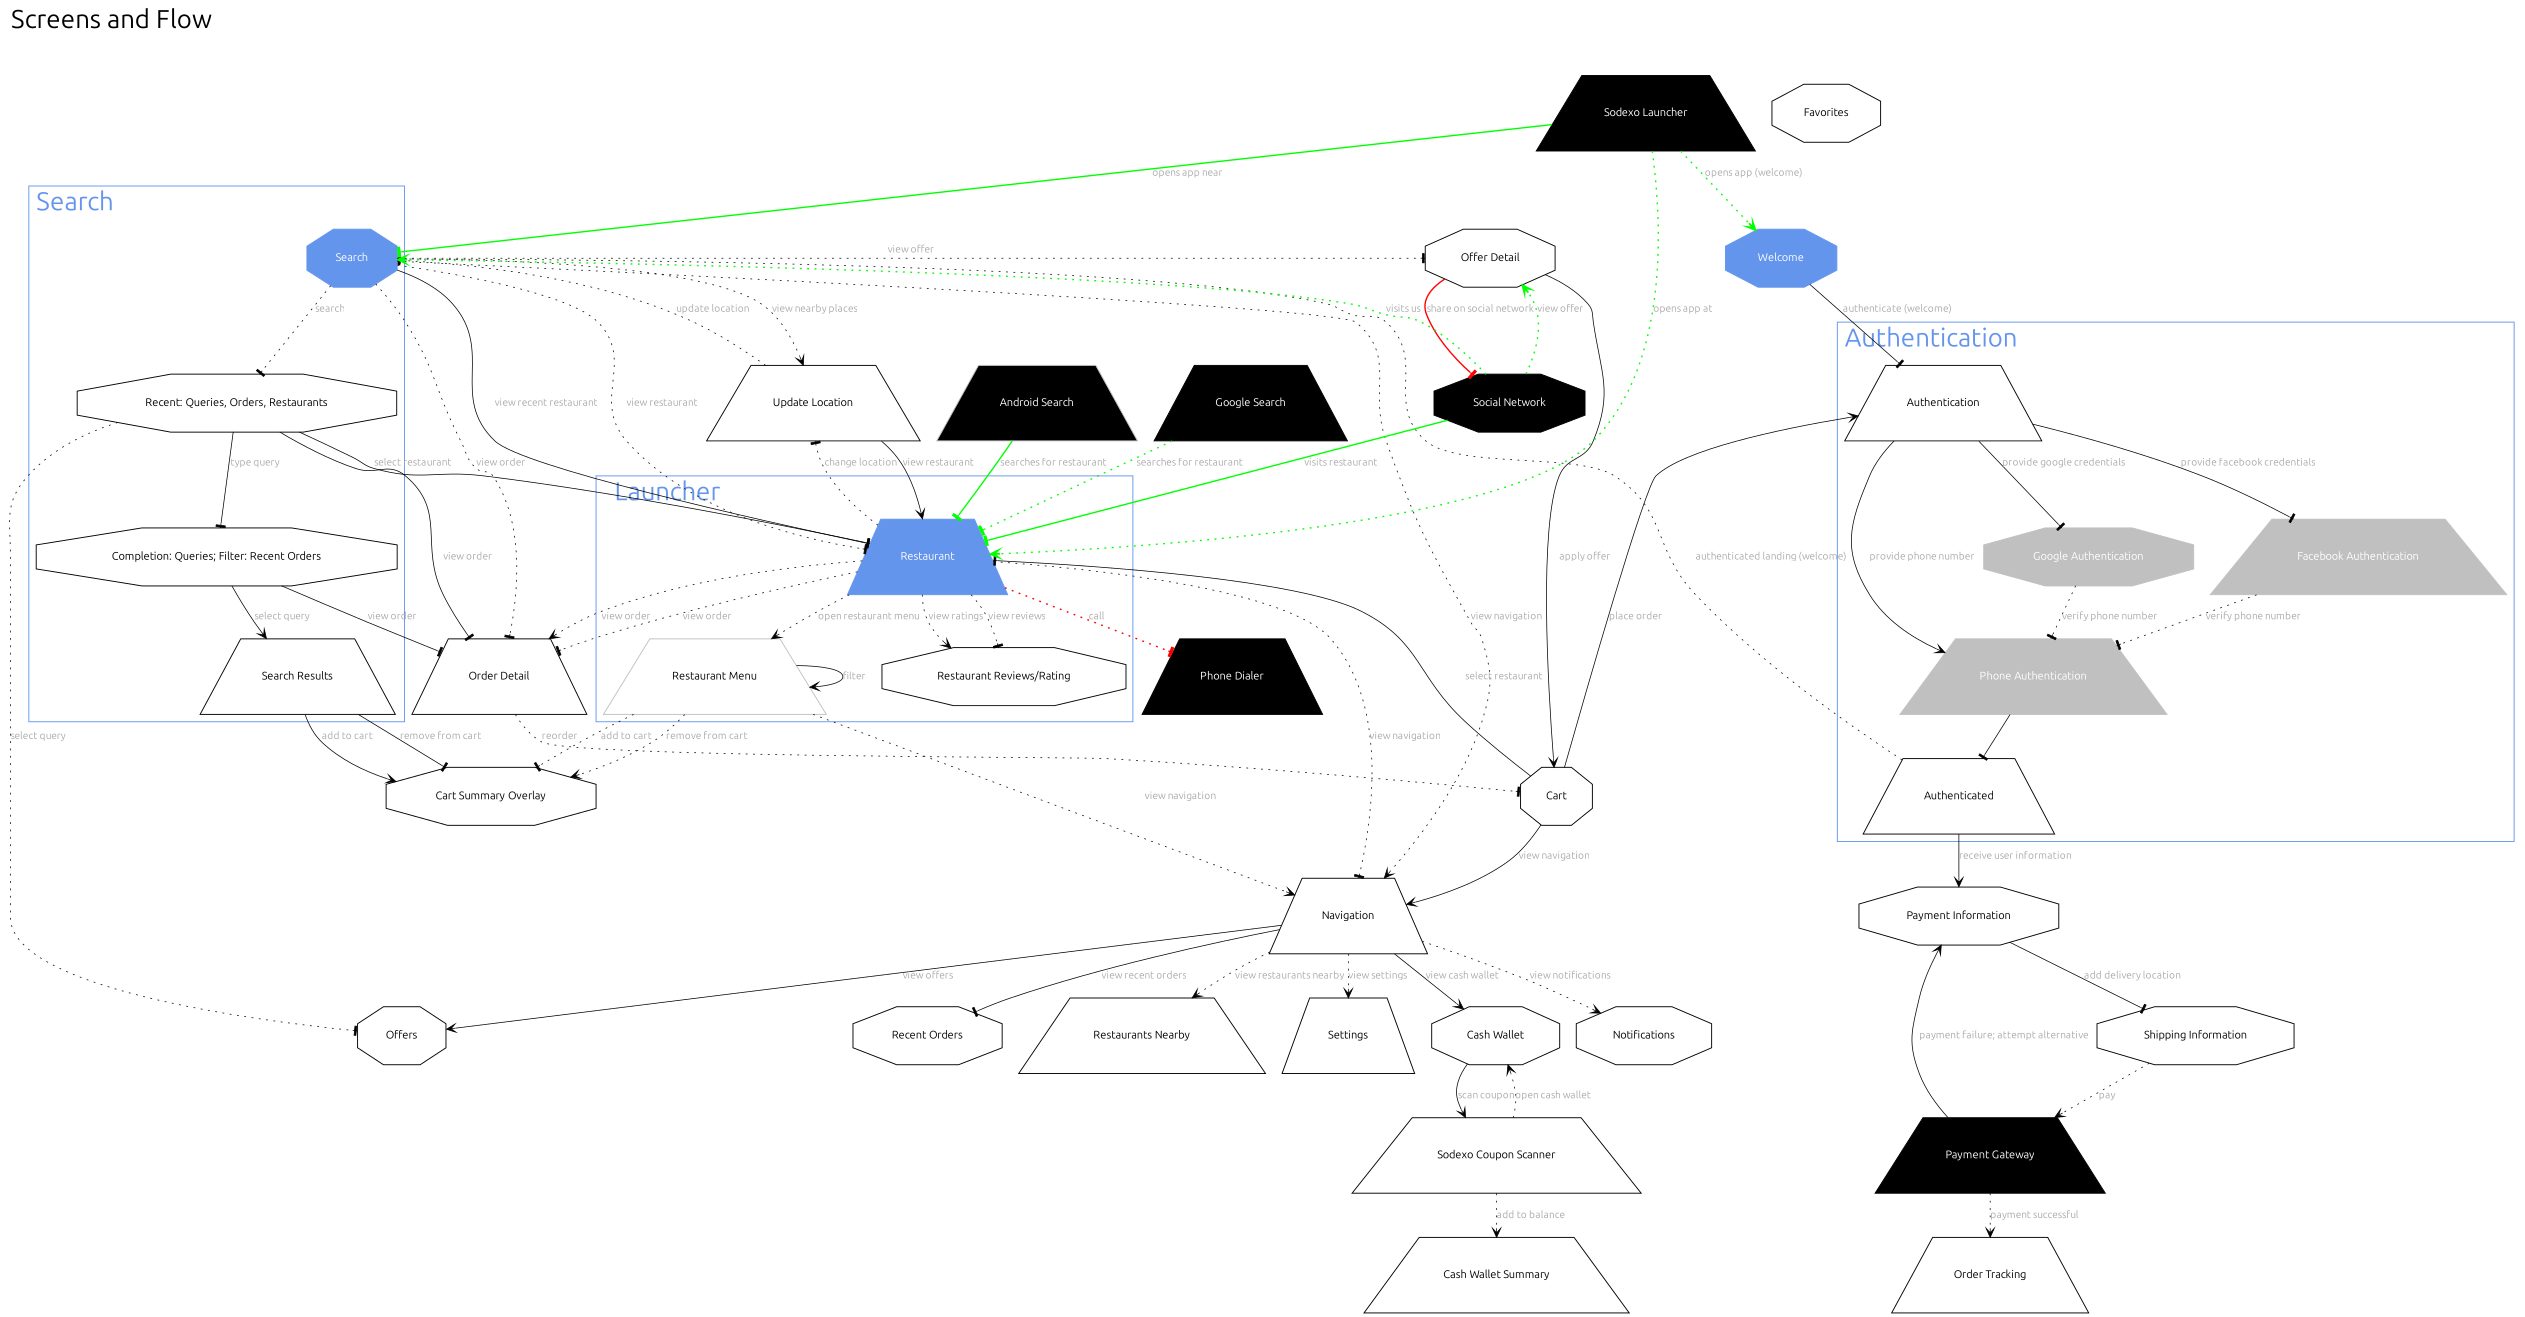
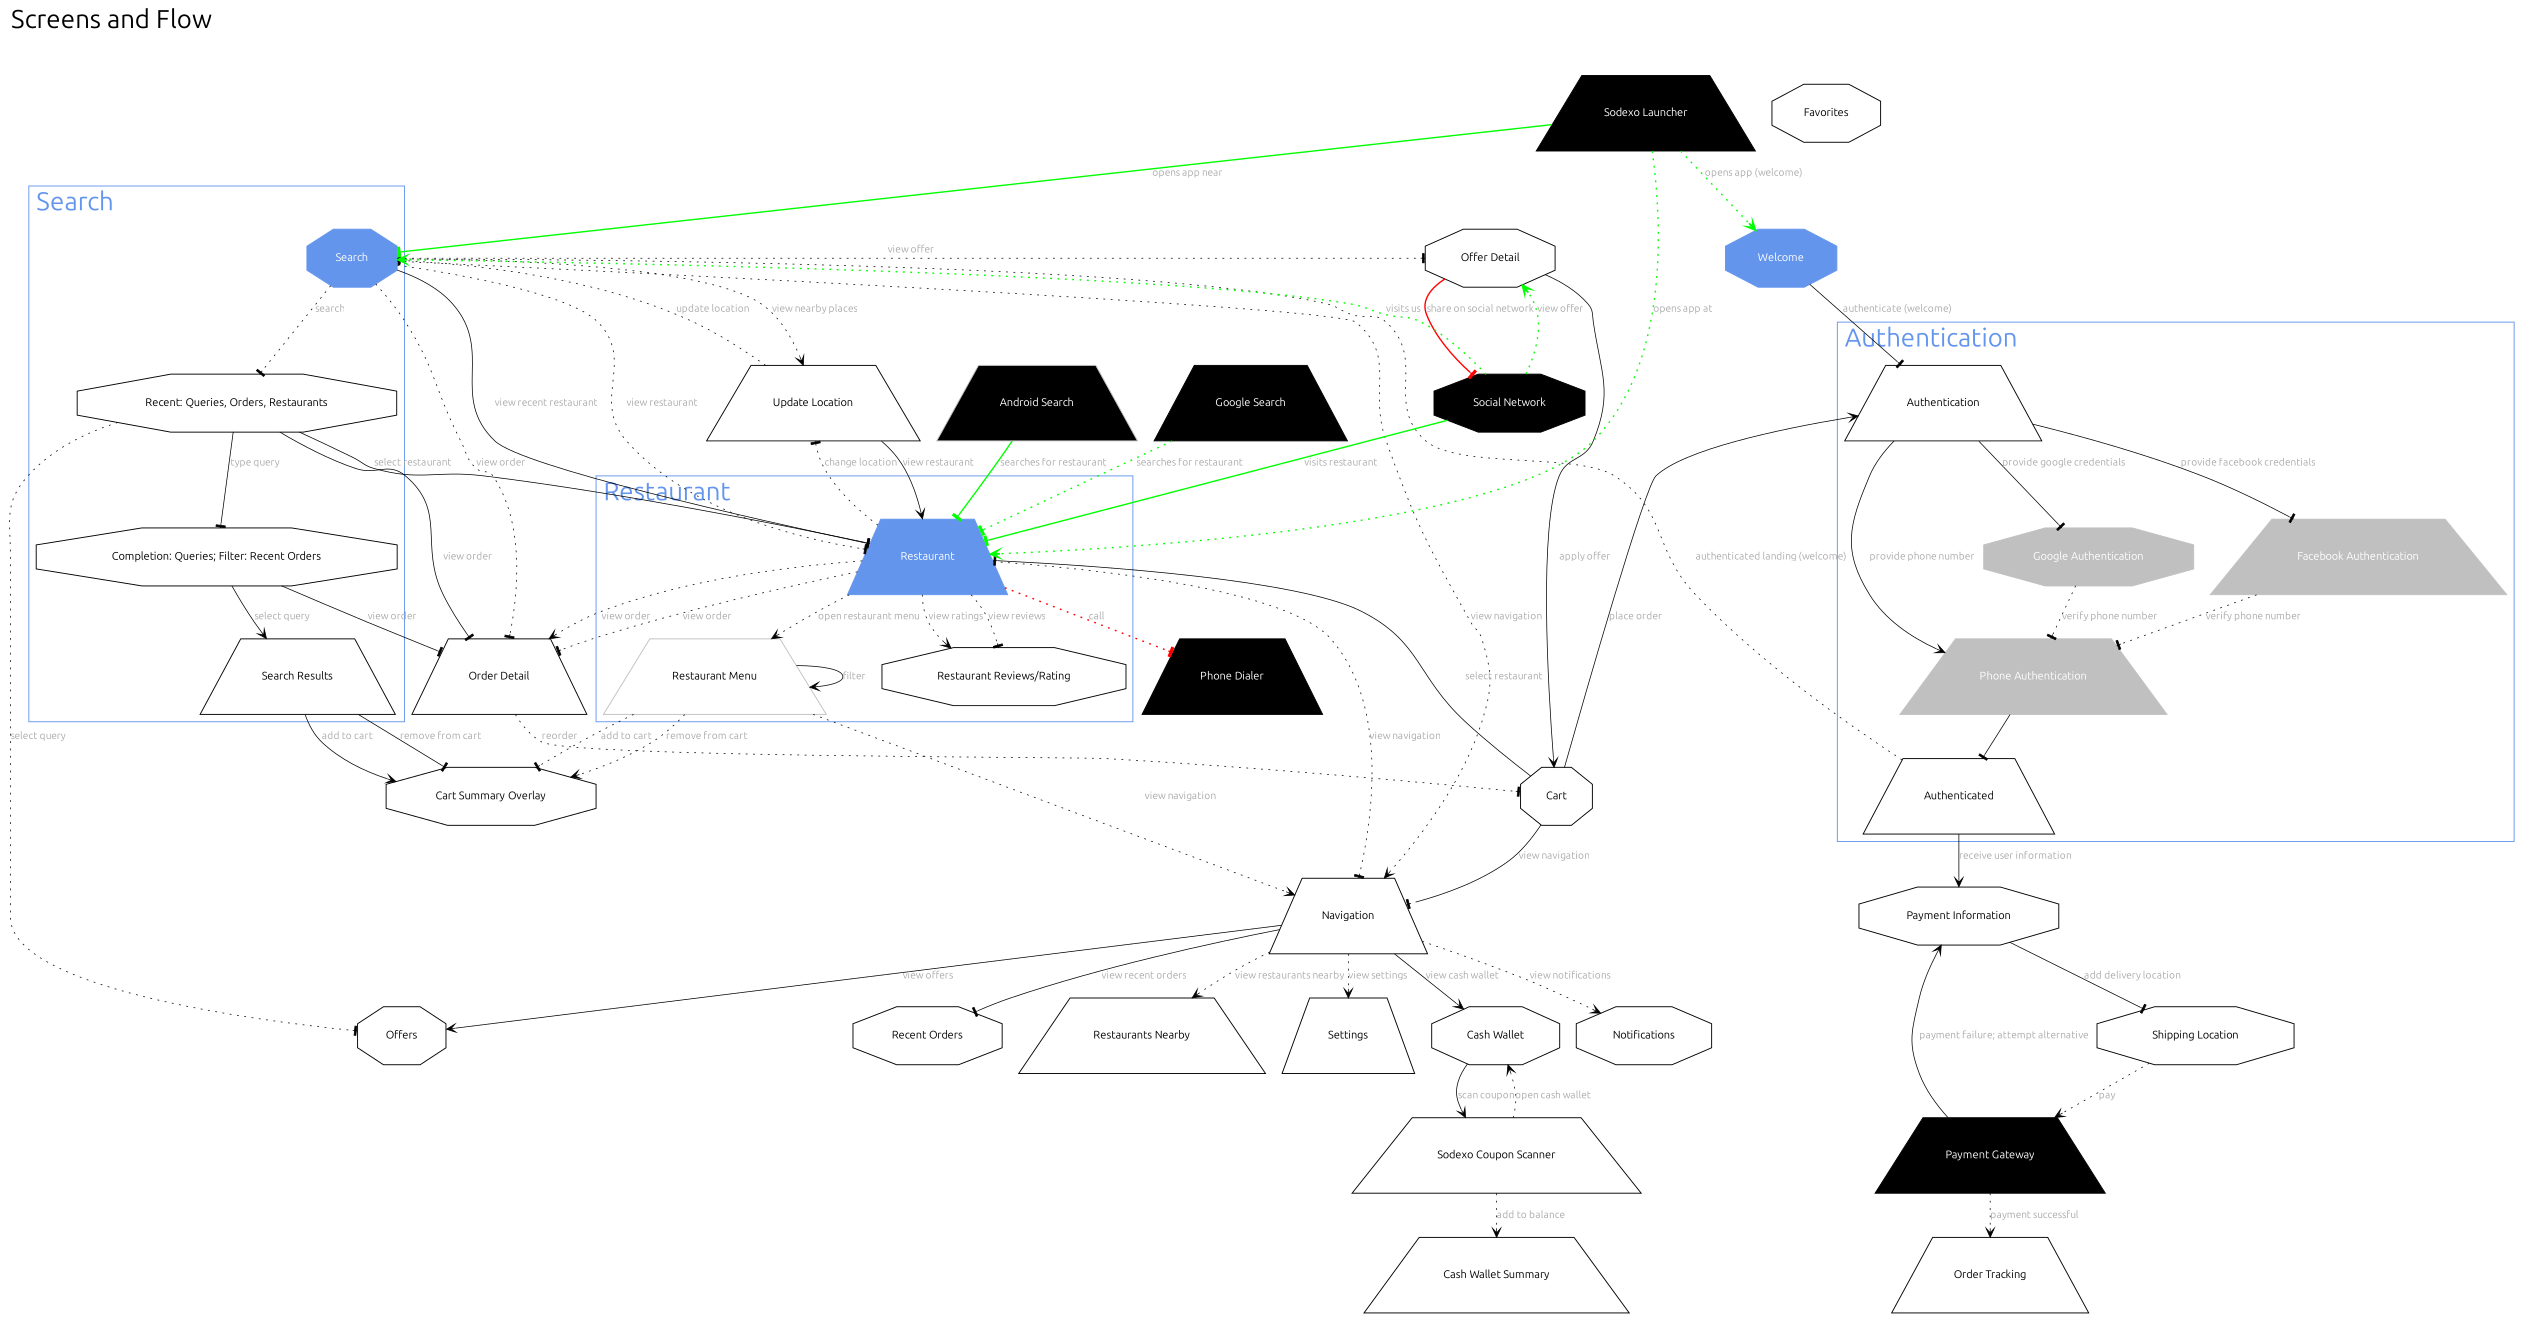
(667, 494) -> (667, 494)
(1486, 875) -> (1486, 875)
(2196, 1036) -> (2196, 1036)
